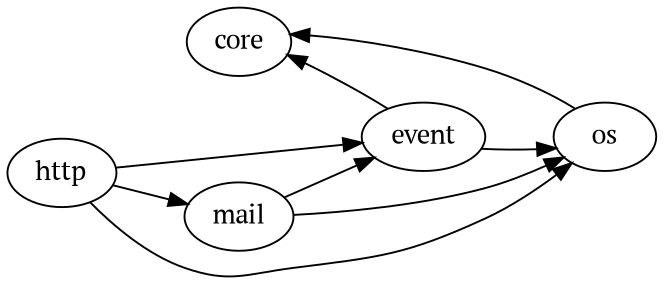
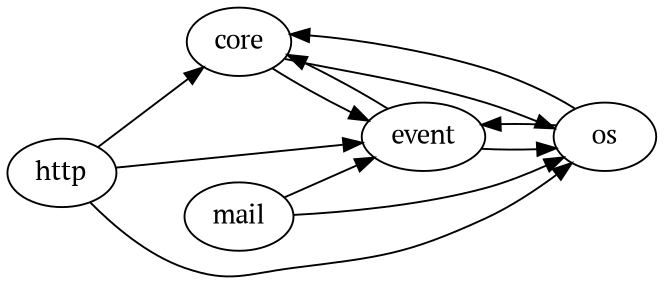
none -> (412, 84)
none -> (311, 91)
none -> (528, 124)
(141, 192) -> (143, 113)
